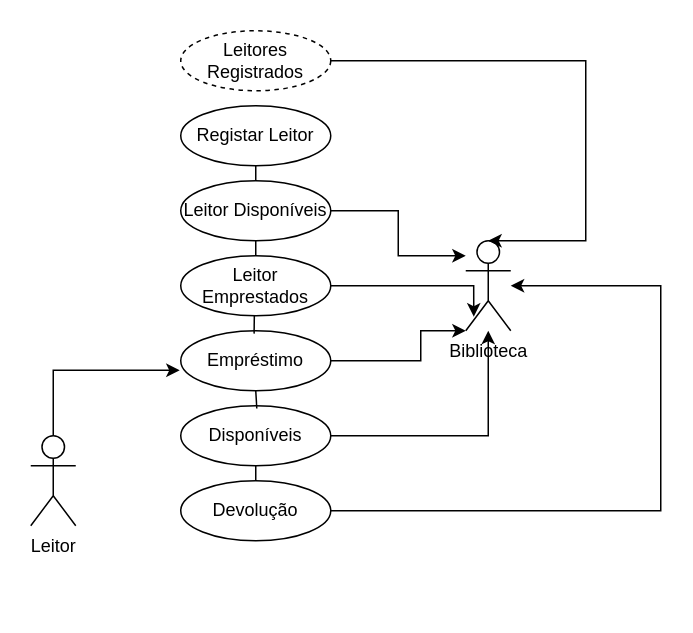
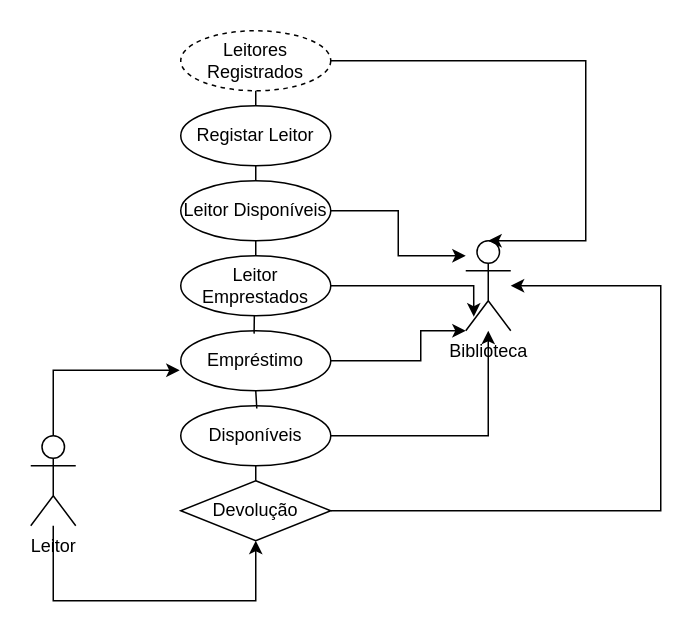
none -> (256, 99)
(256, 511) -> (256, 511)
none -> (141, 601)
